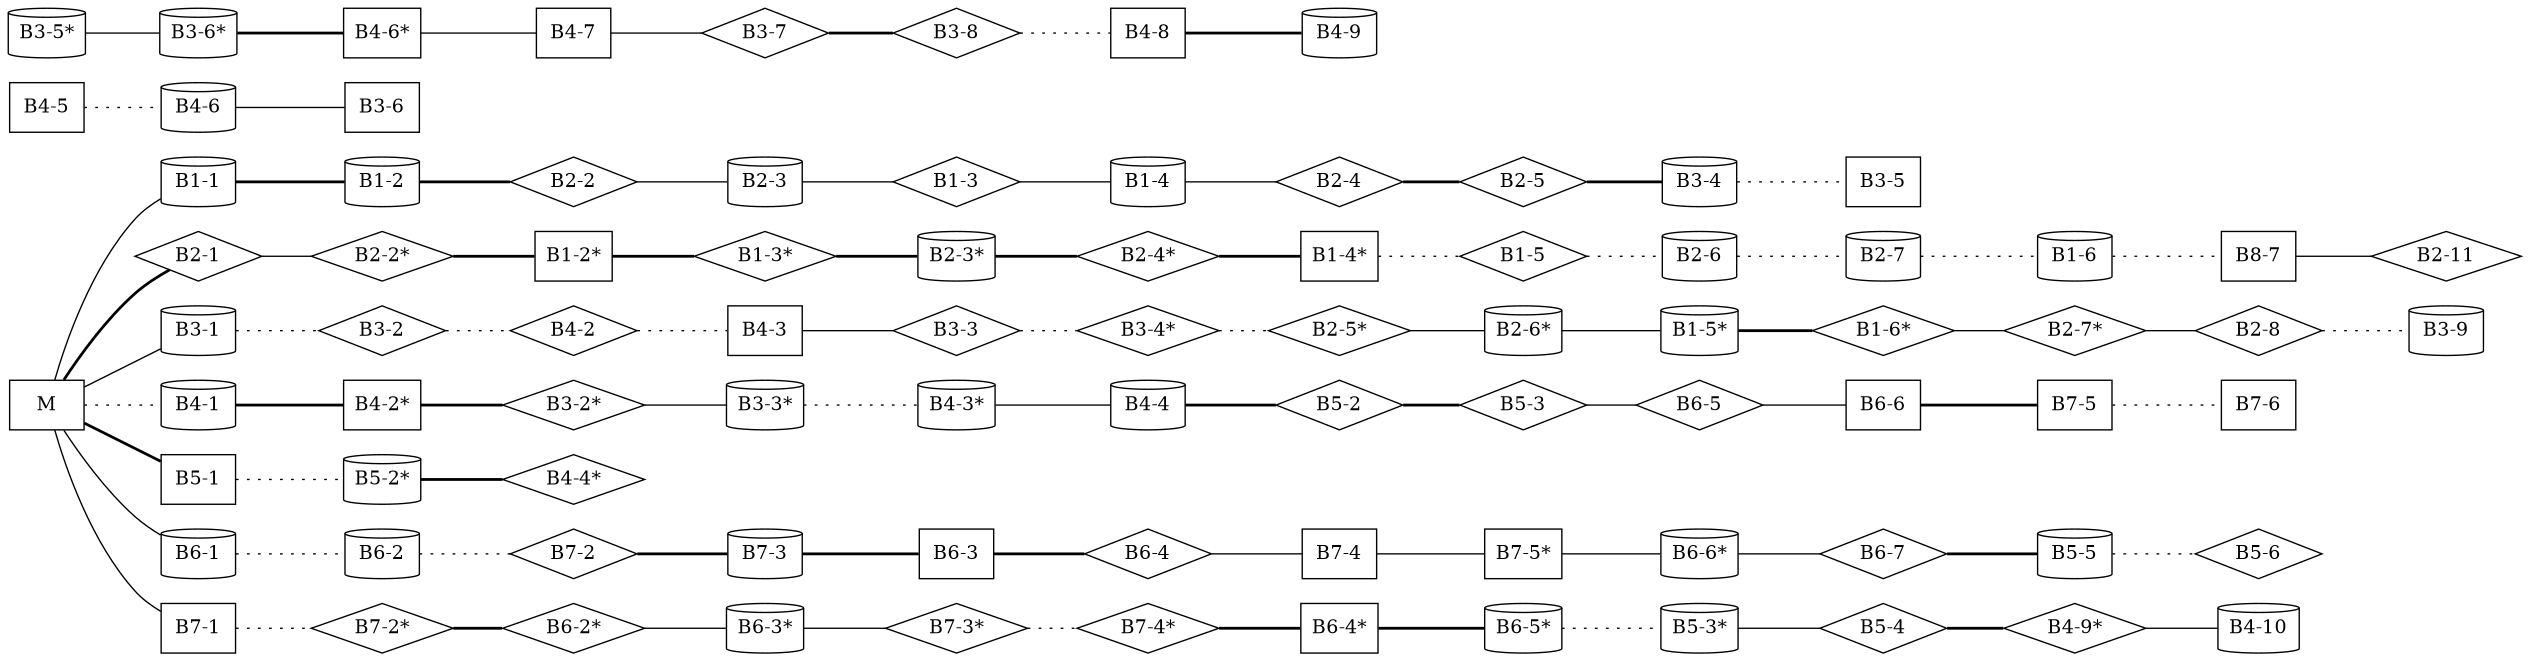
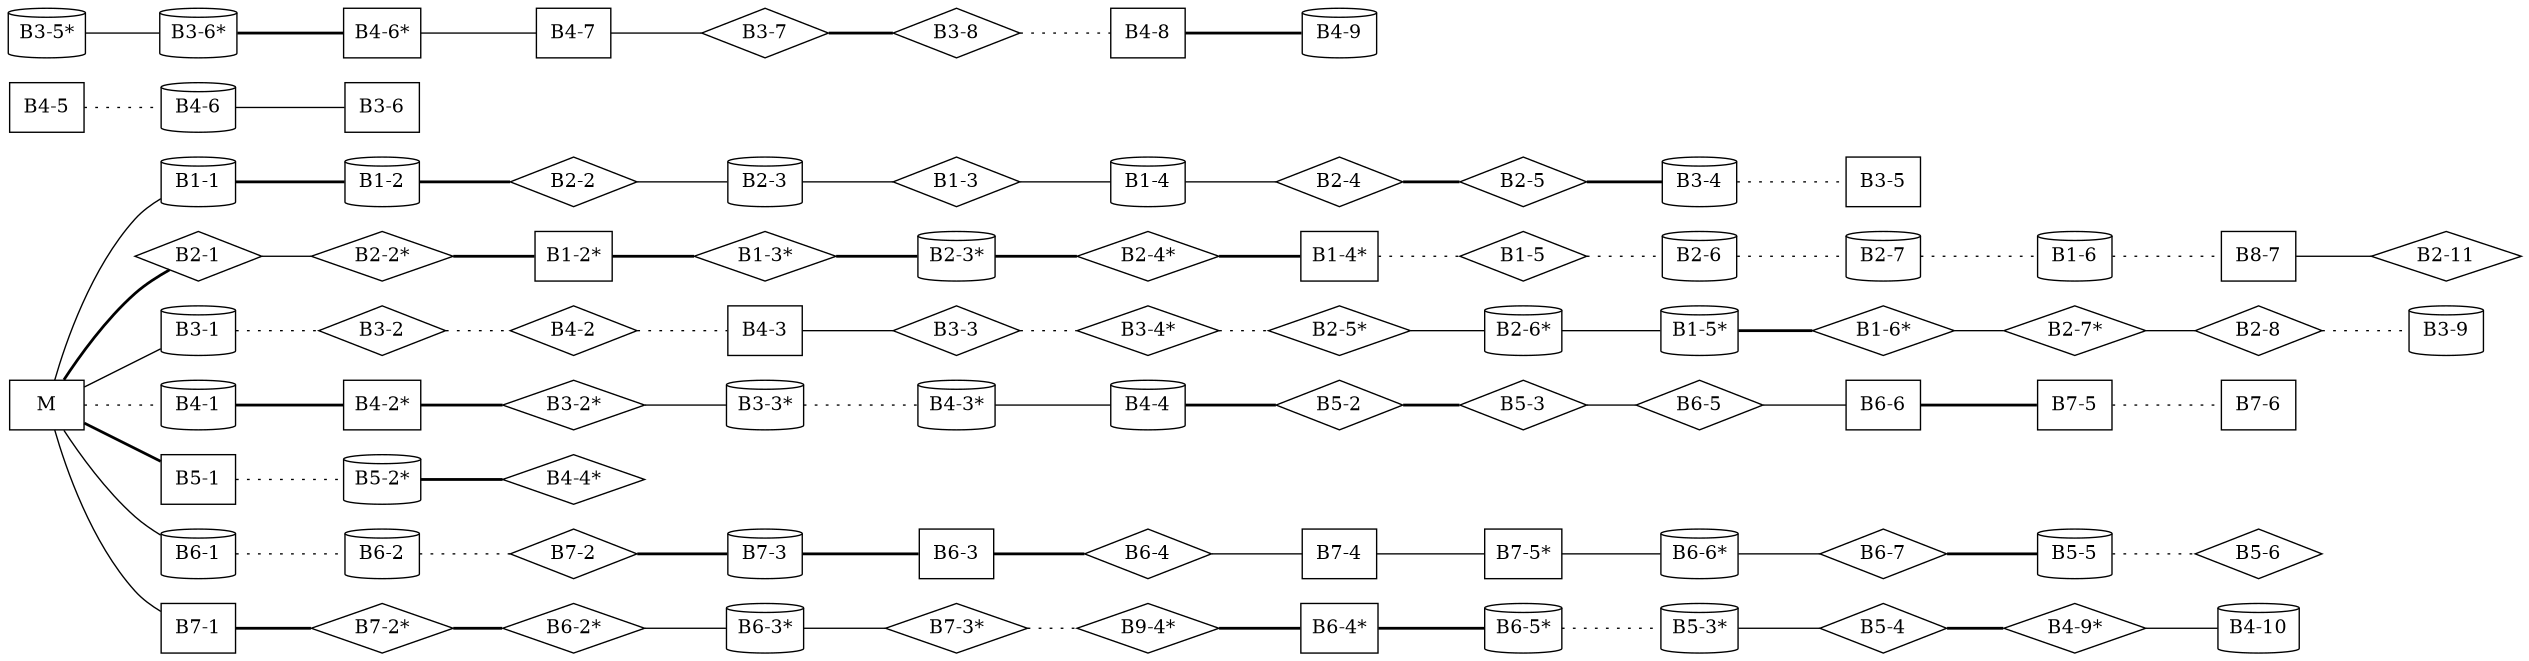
(273, 628) -> (273, 628)
(1148, 628) -> (1148, 628)
